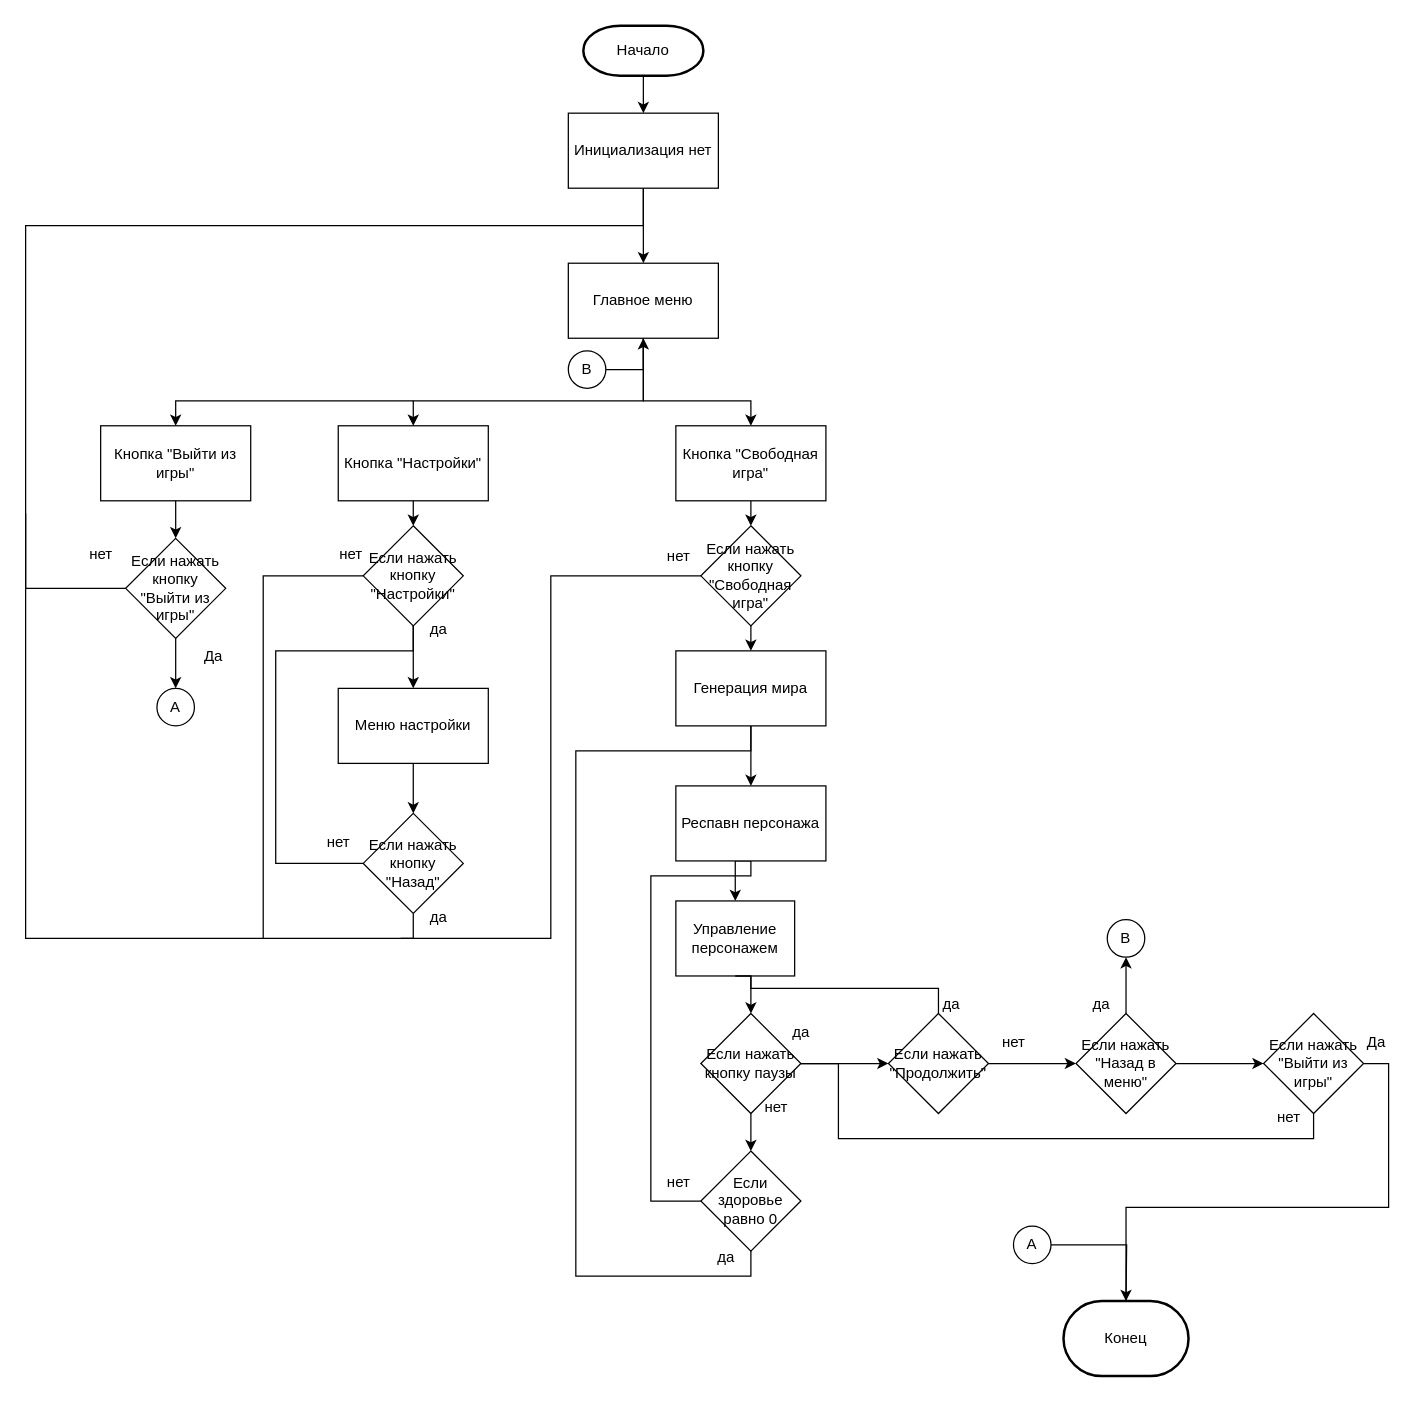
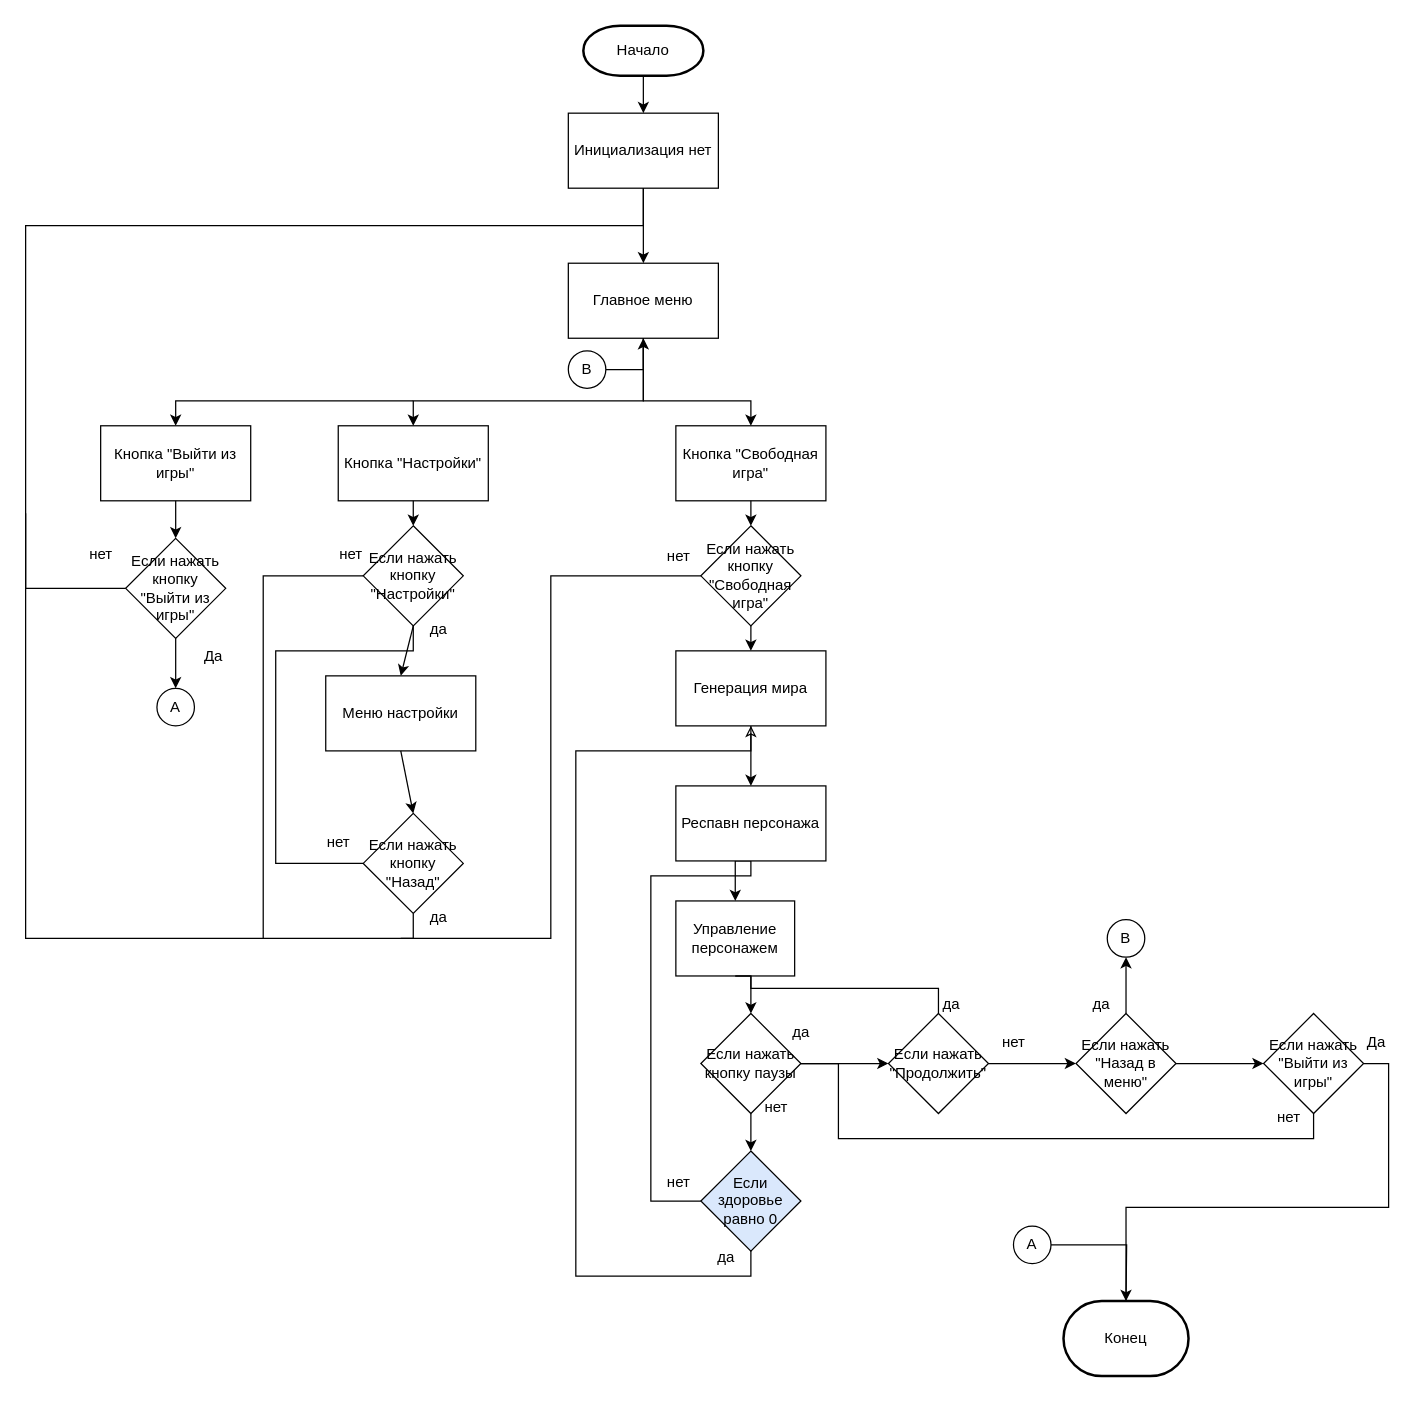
(413, 726) -> (401, 713)
(751, 1201) -> (751, 1201)
(751, 1251) -> (751, 1251)
